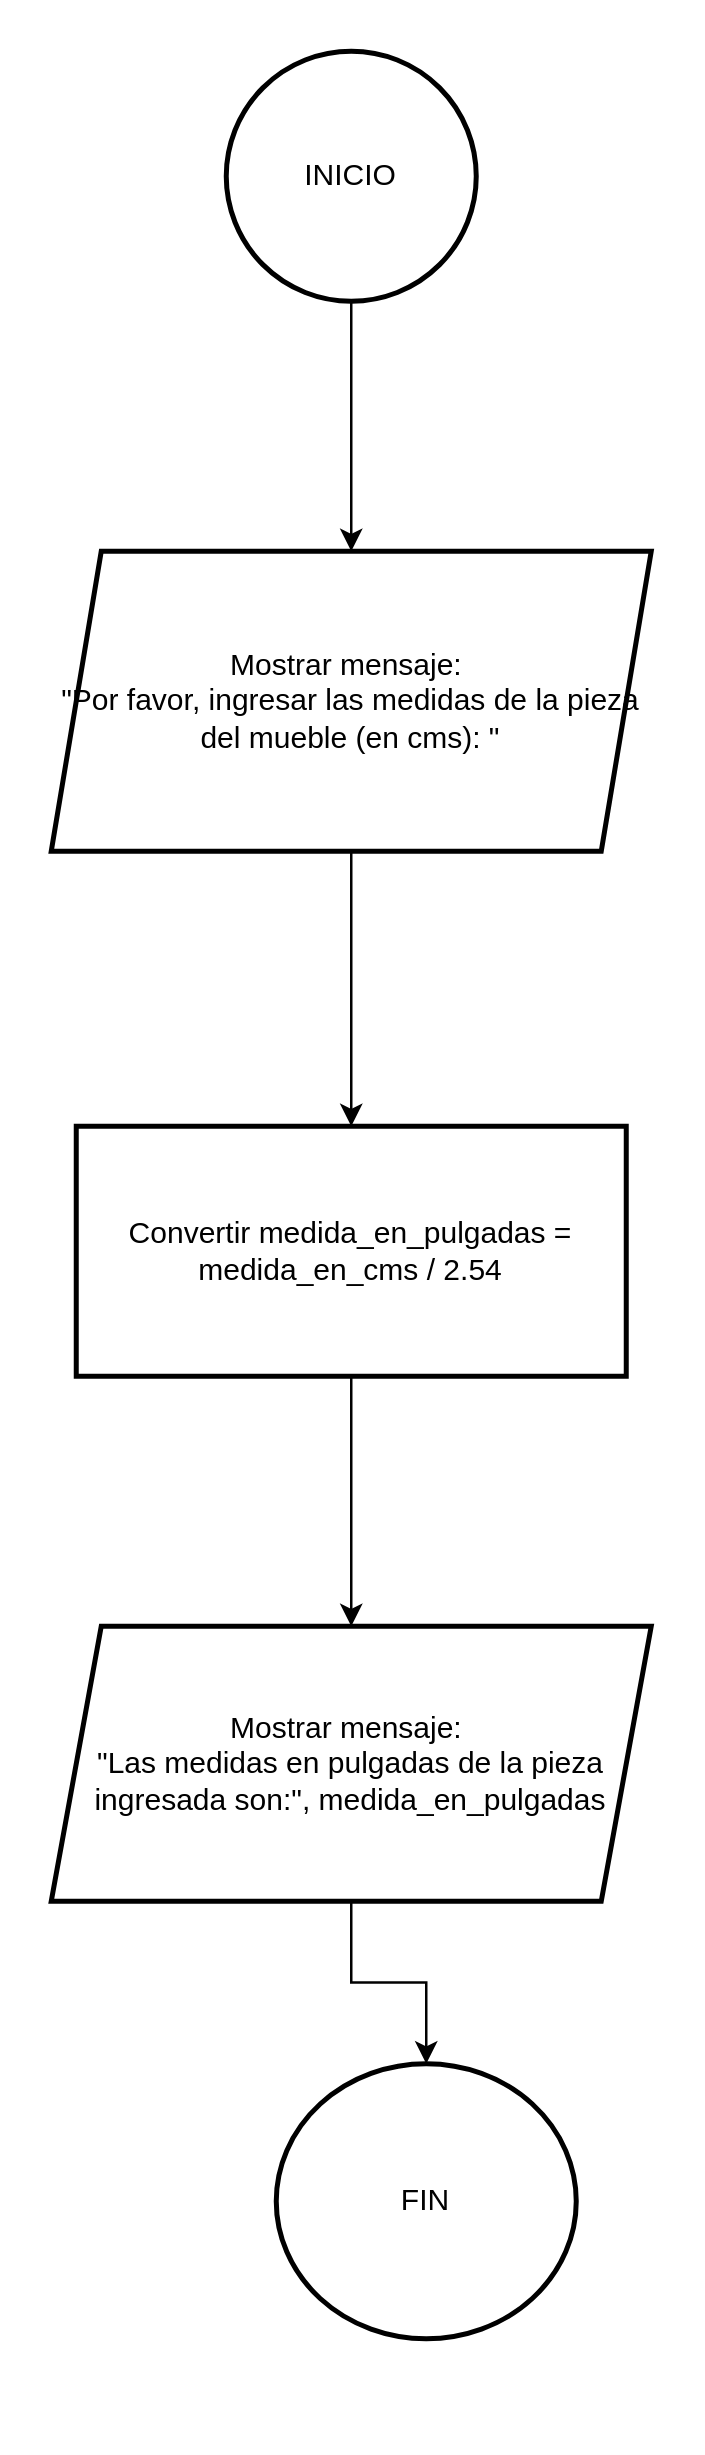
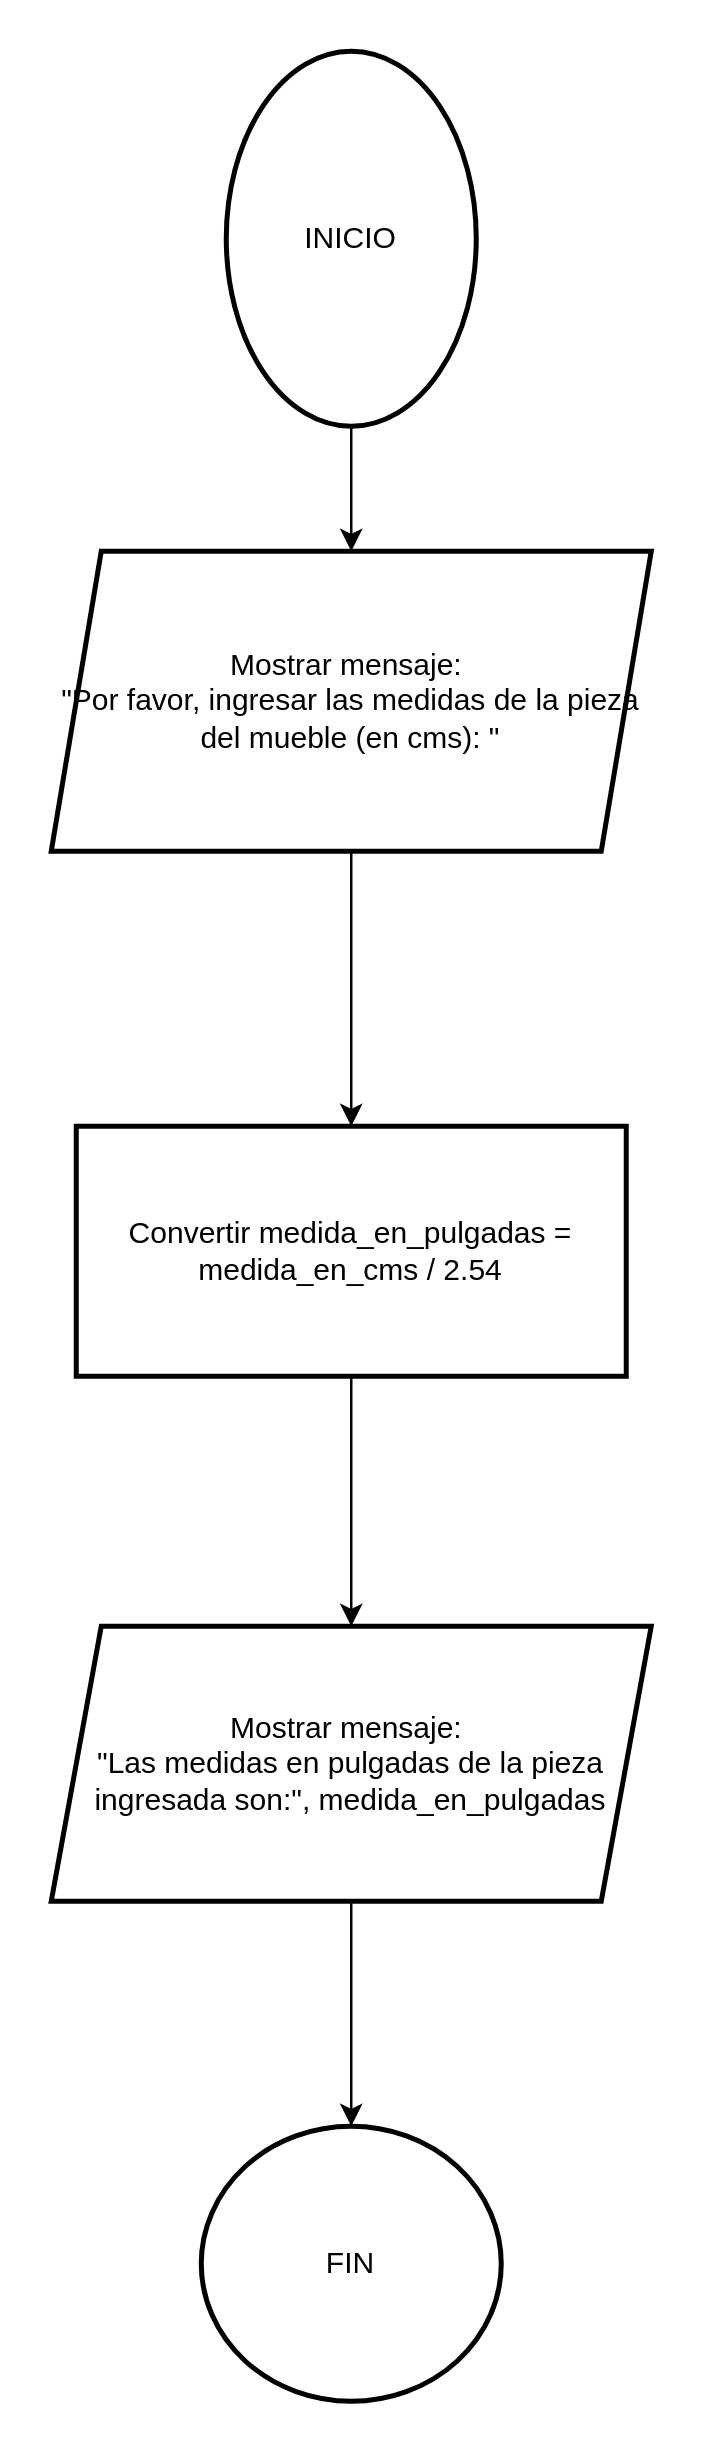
(351, 176) -> (351, 239)
(426, 2201) -> (351, 2264)
